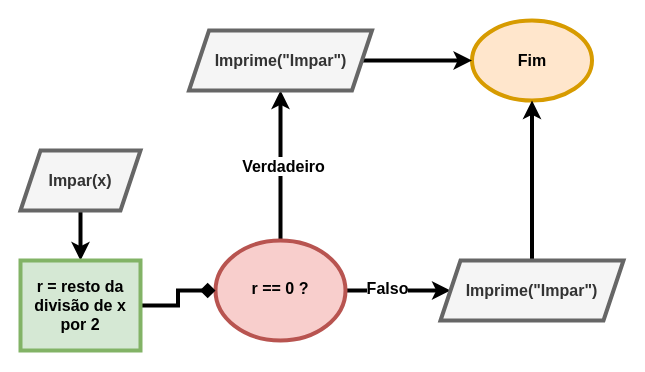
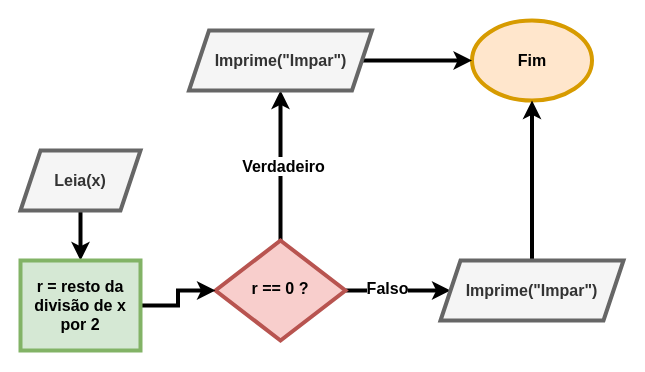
(81, 181) -> (81, 181)
(200, 291) -> (200, 291)
(281, 291) -> (281, 291)
